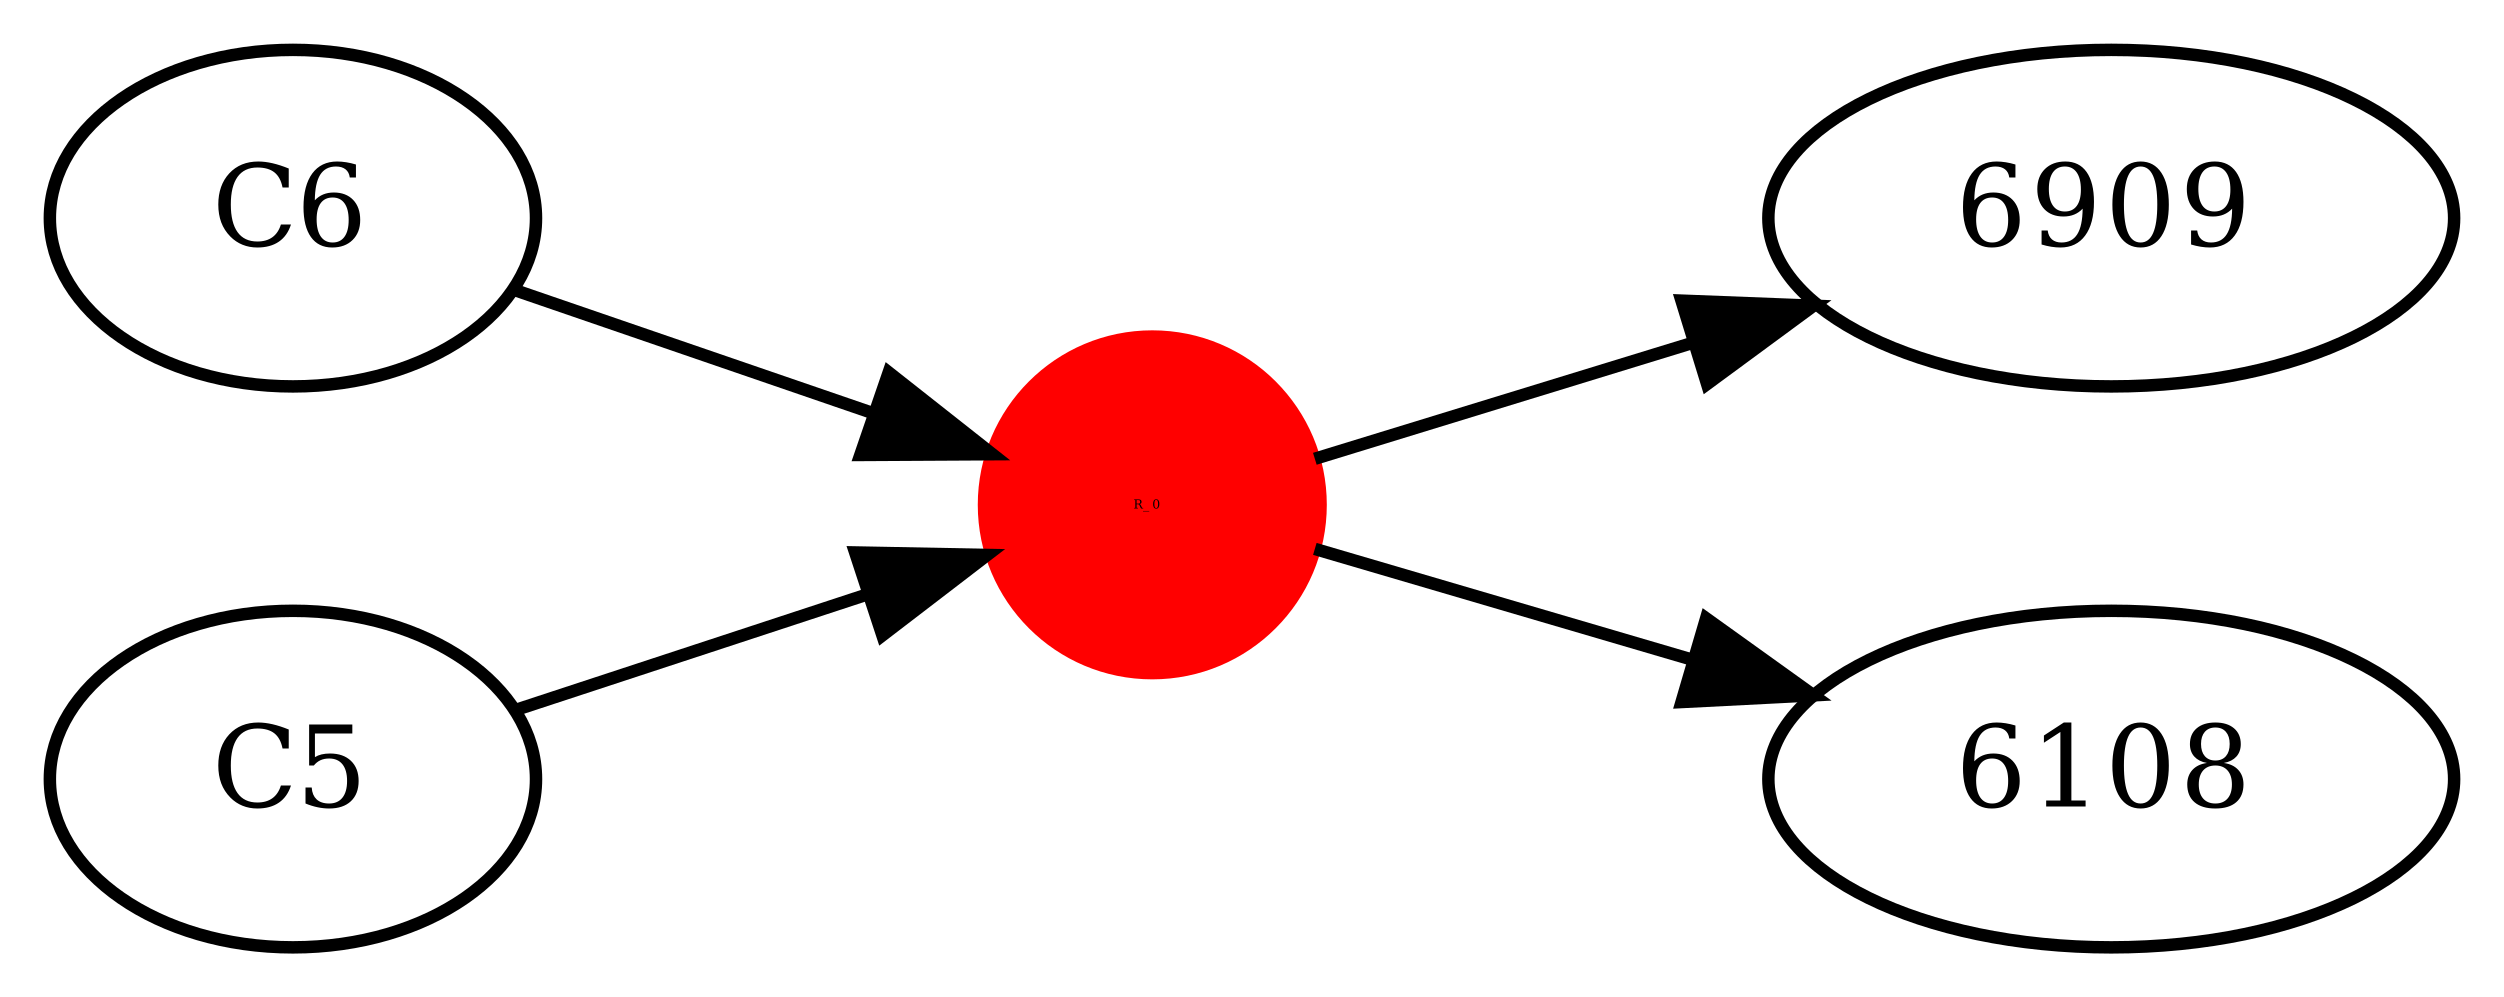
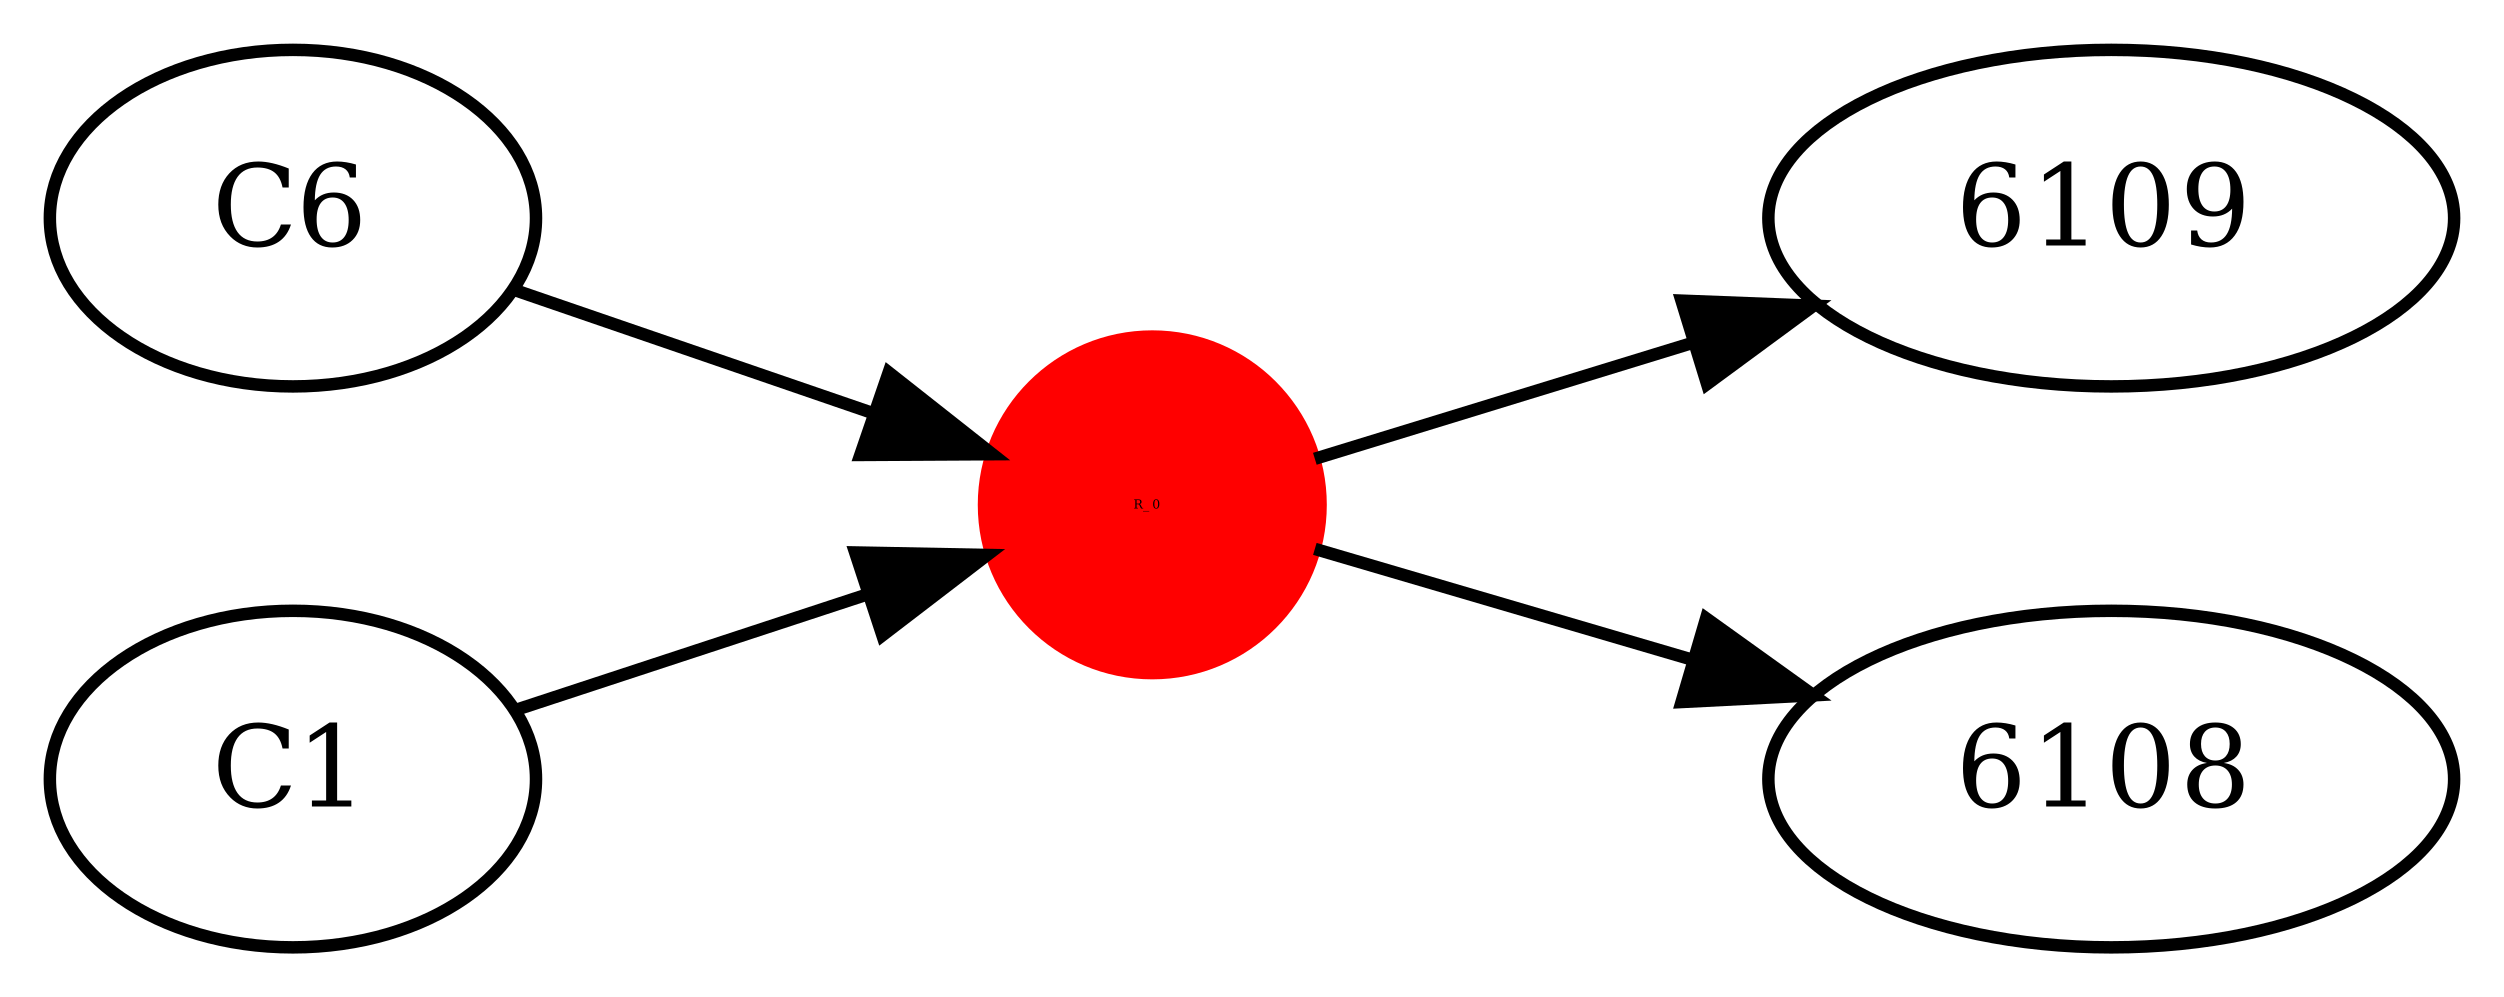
(2111, 218) -> (2111, 218)
(293, 779) -> (293, 779)
